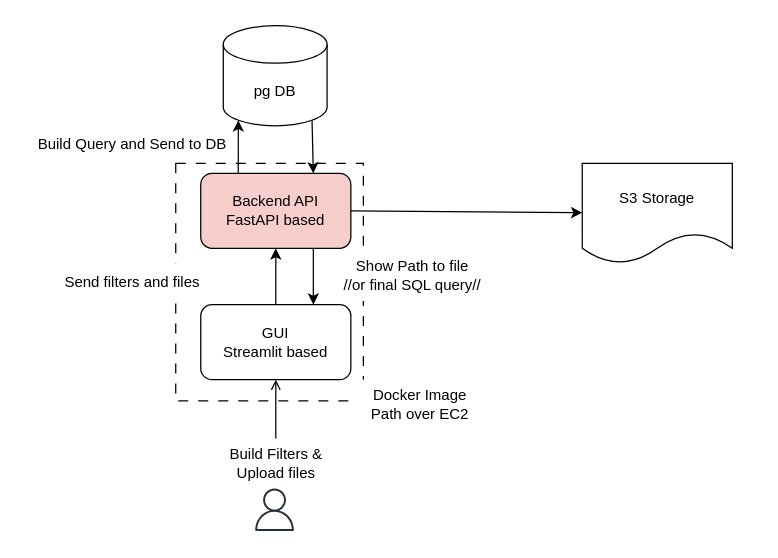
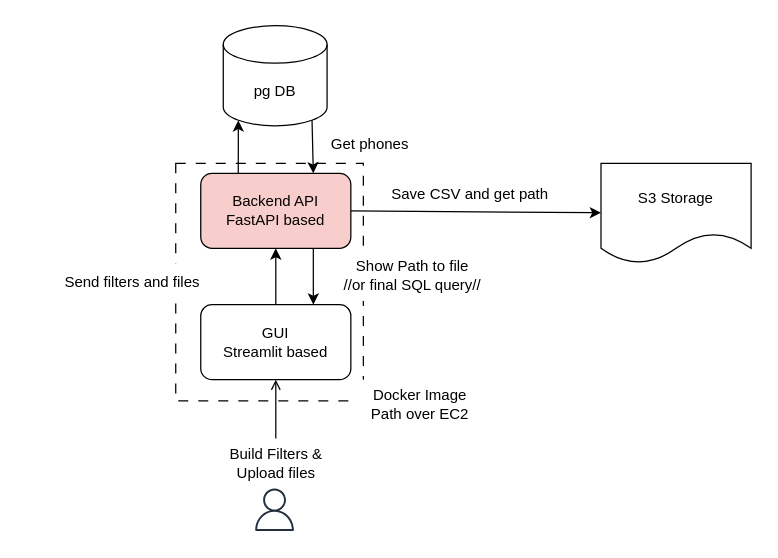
(132, 144) -> none
none -> (369, 144)
none -> (469, 194)
(657, 213) -> (676, 213)
